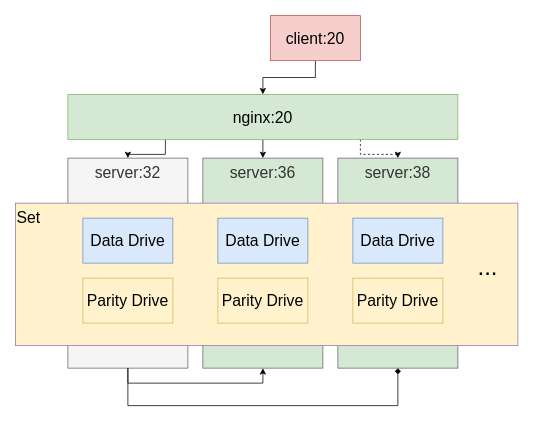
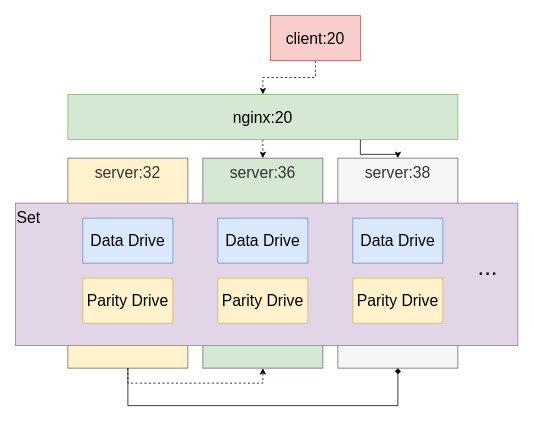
(291, 77) -> (291, 77)
(263, 147) -> (263, 147)
(154, 154) -> none
(371, 154) -> (371, 154)
(128, 173) -> (128, 173)
(398, 173) -> (398, 173)
(267, 274) -> (267, 274)
(200, 383) -> (200, 383)
